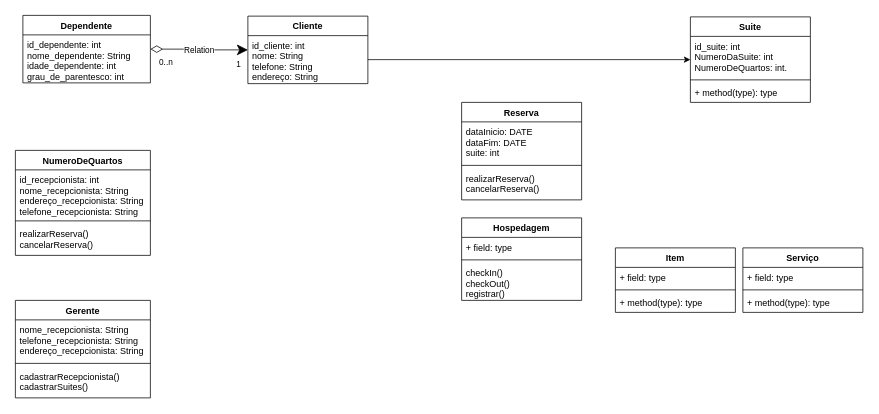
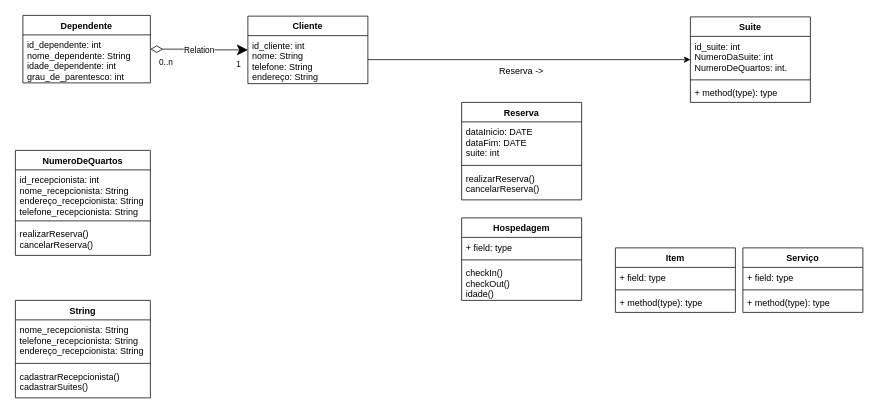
none -> (522, 72)
(488, 273) -> (488, 273)
(83, 311) -> (83, 311)
